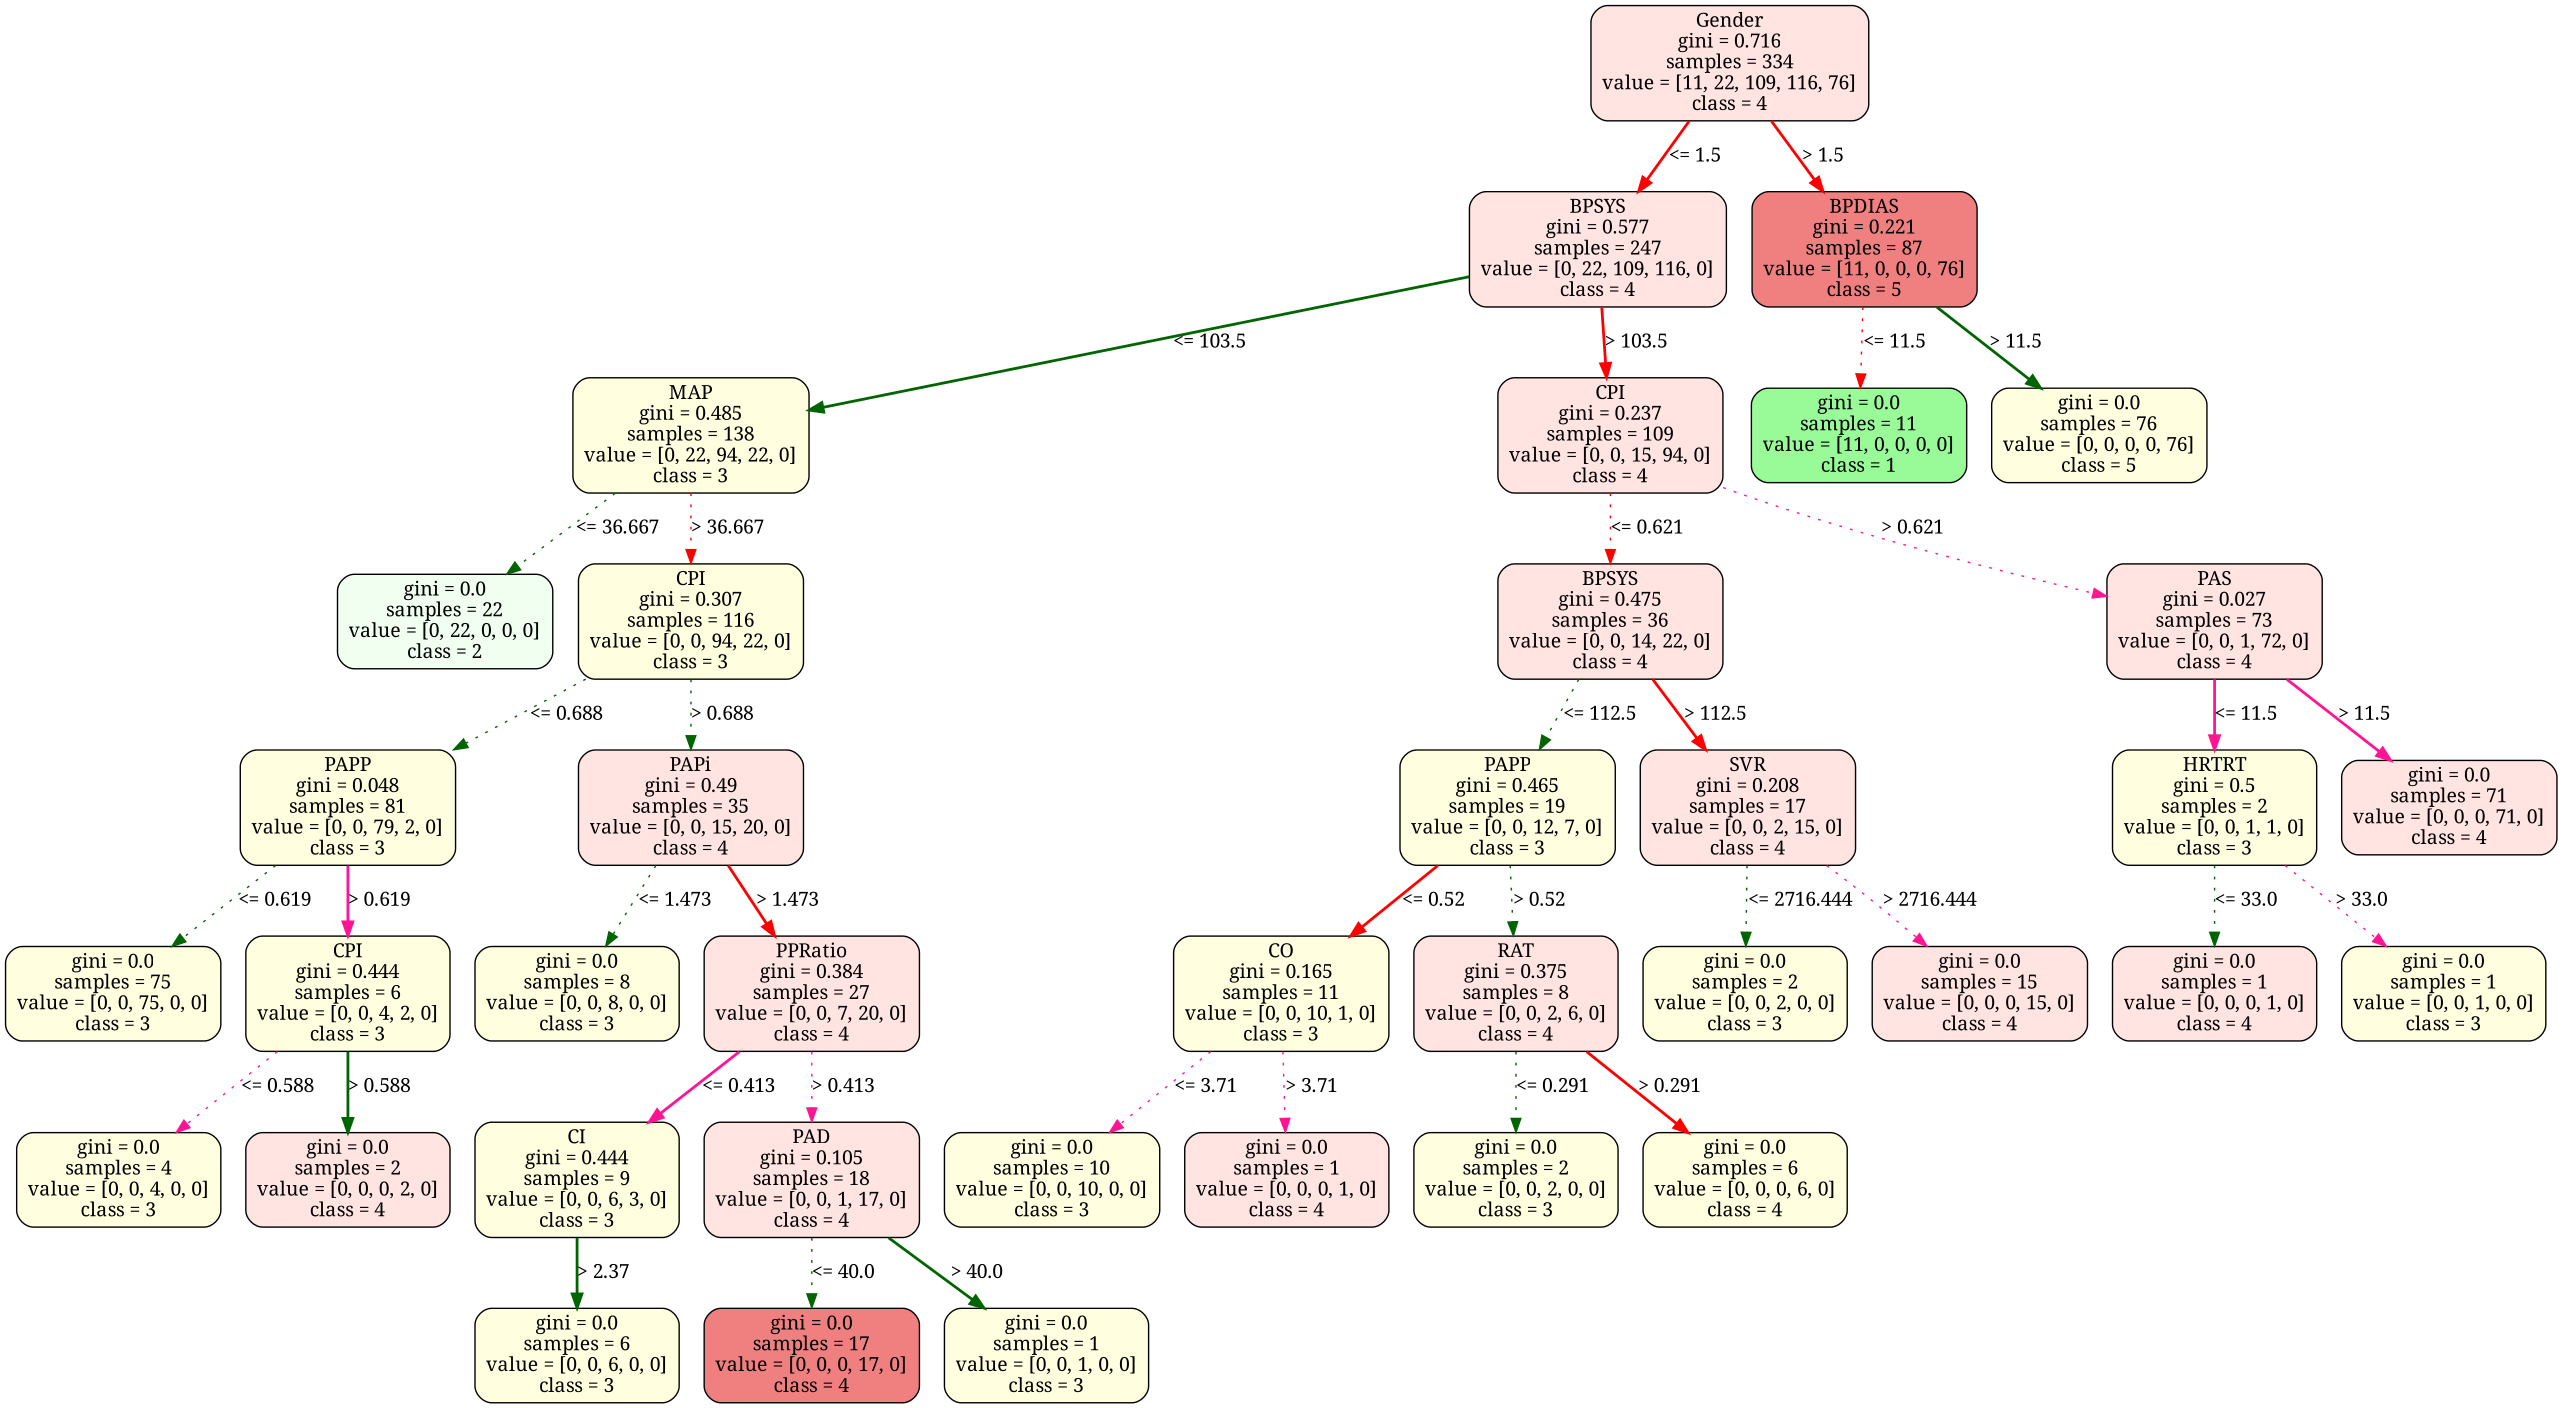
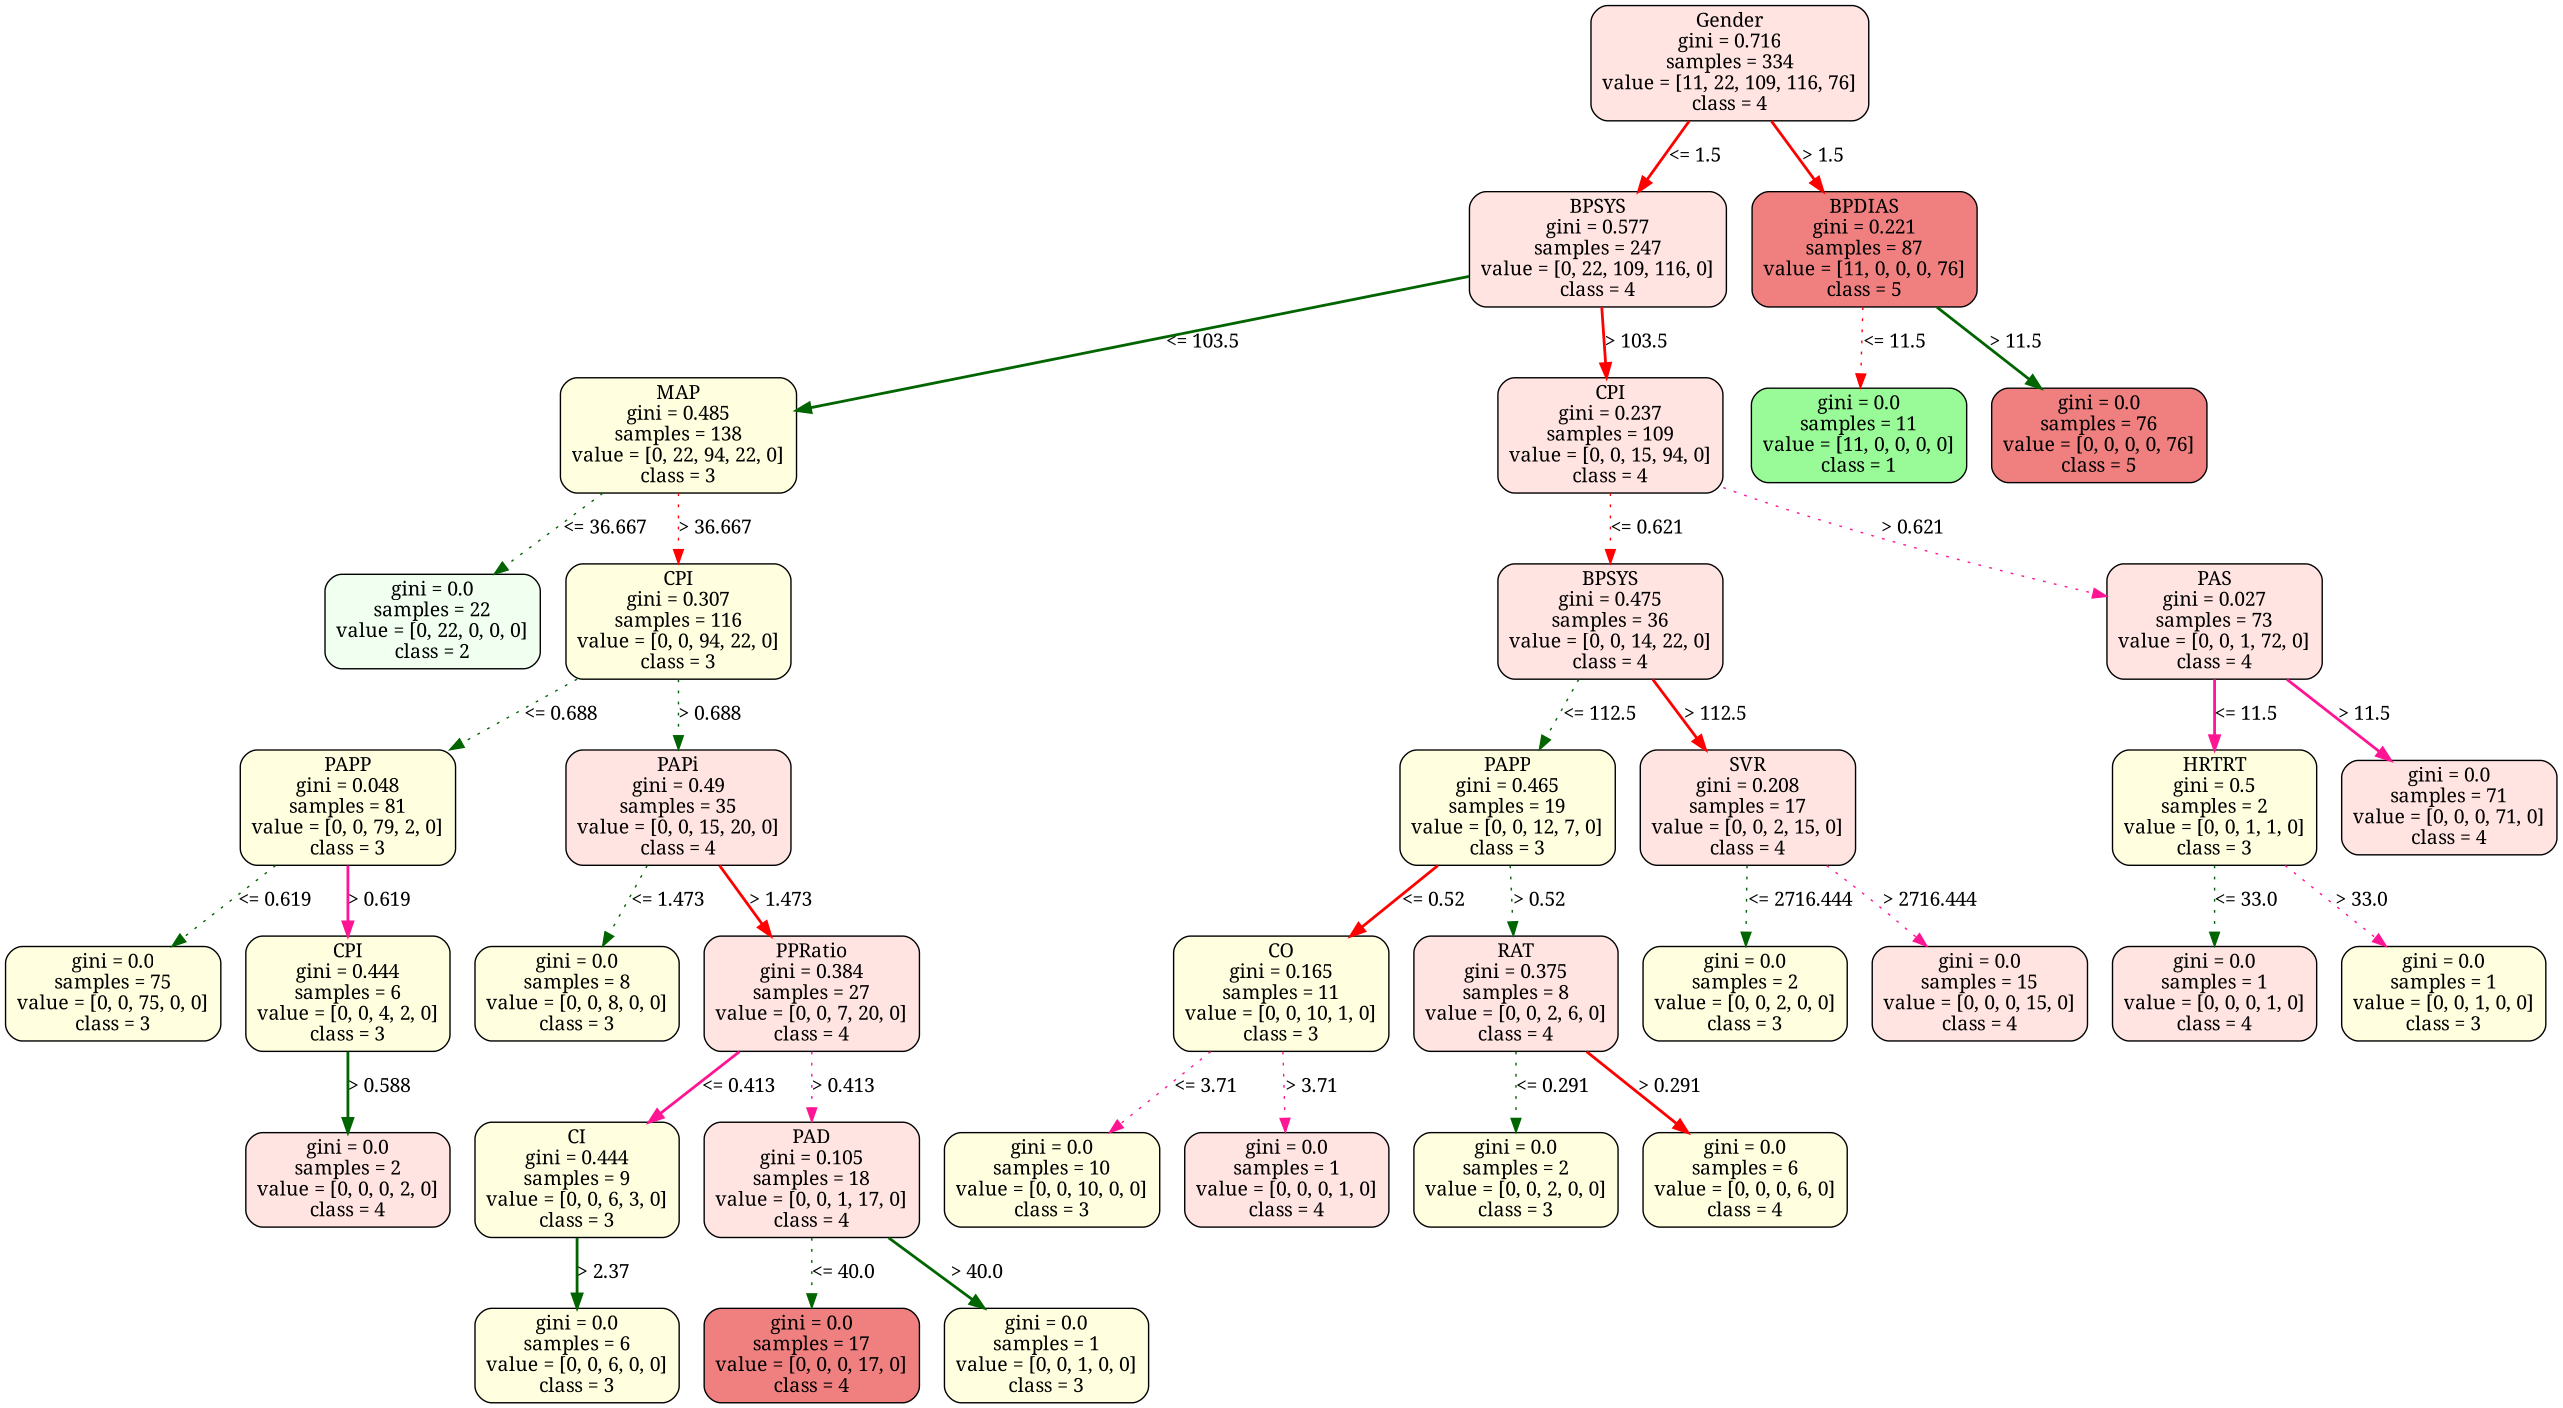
(2099, 435) -> (2099, 435)
(119, 1180) -> none
